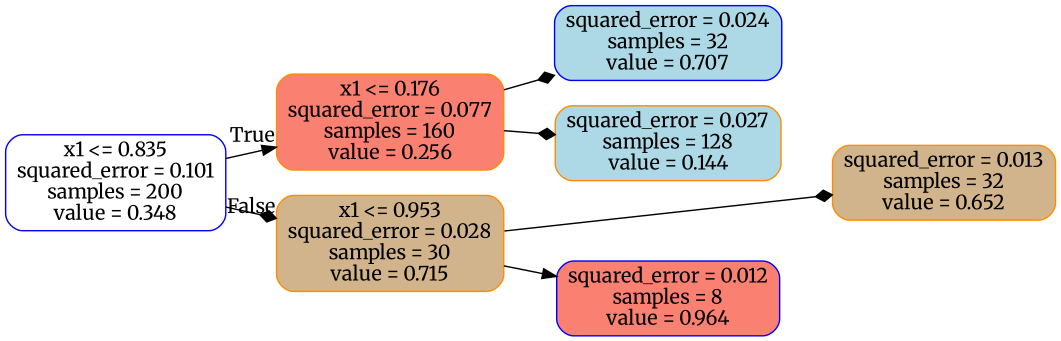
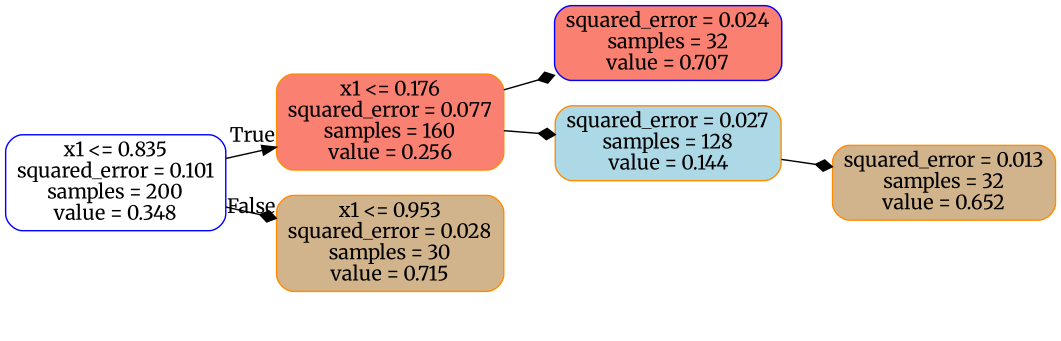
(668, 43) -> (668, 43)
(660, 214) -> (798, 162)
(668, 298) -> none
